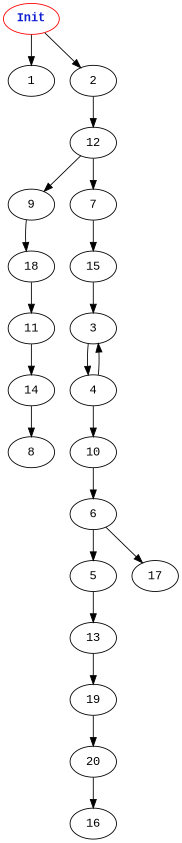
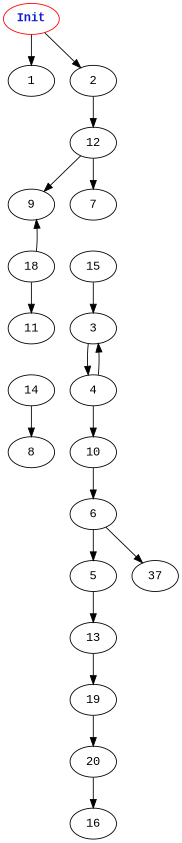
(26, 231) -> (37, 240)
(93, 231) -> none
(31, 355) -> none
(155, 576) -> (155, 576)
